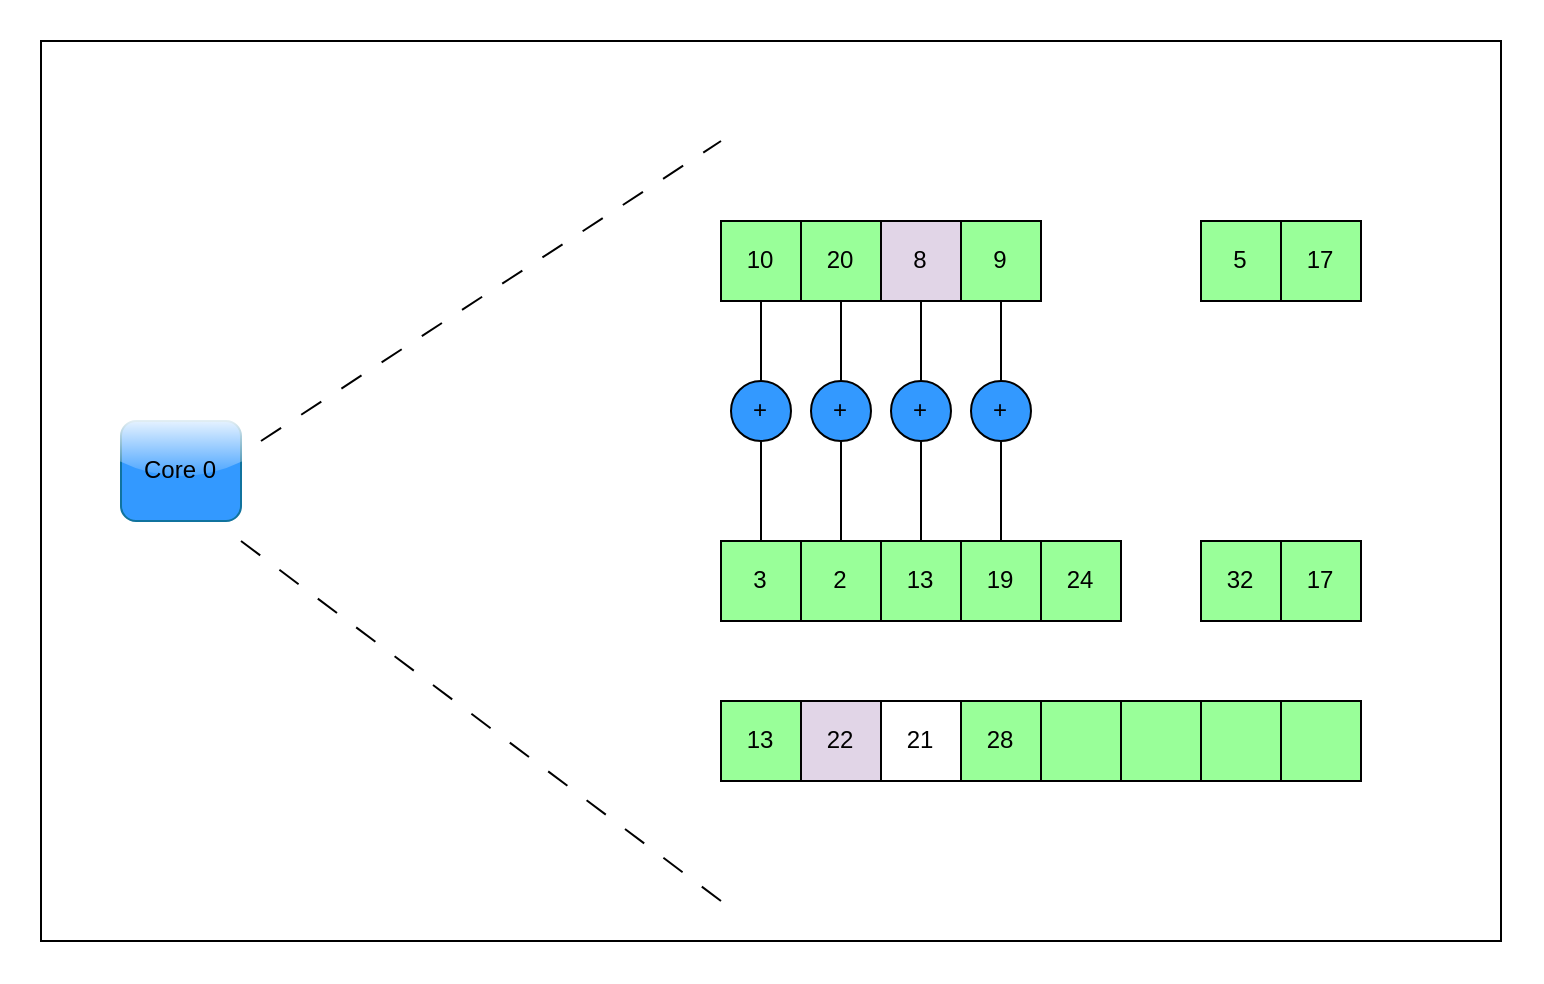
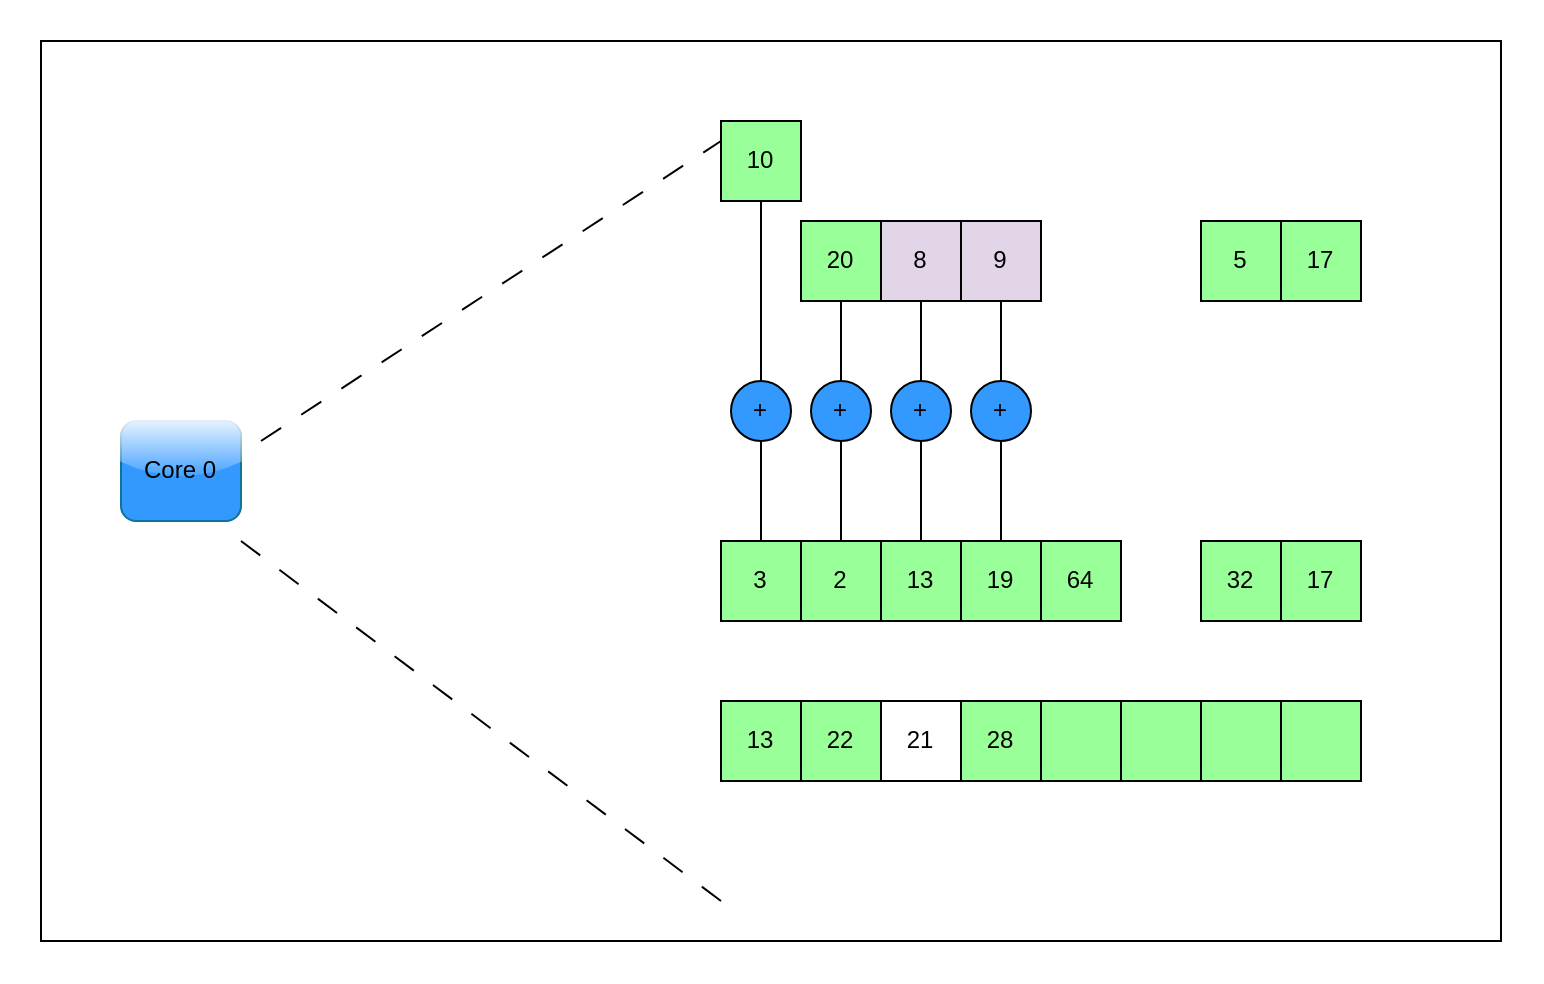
(761, 261) -> (761, 161)
(1001, 261) -> (1001, 261)
(1081, 581) -> (1081, 581)
(841, 741) -> (841, 741)
